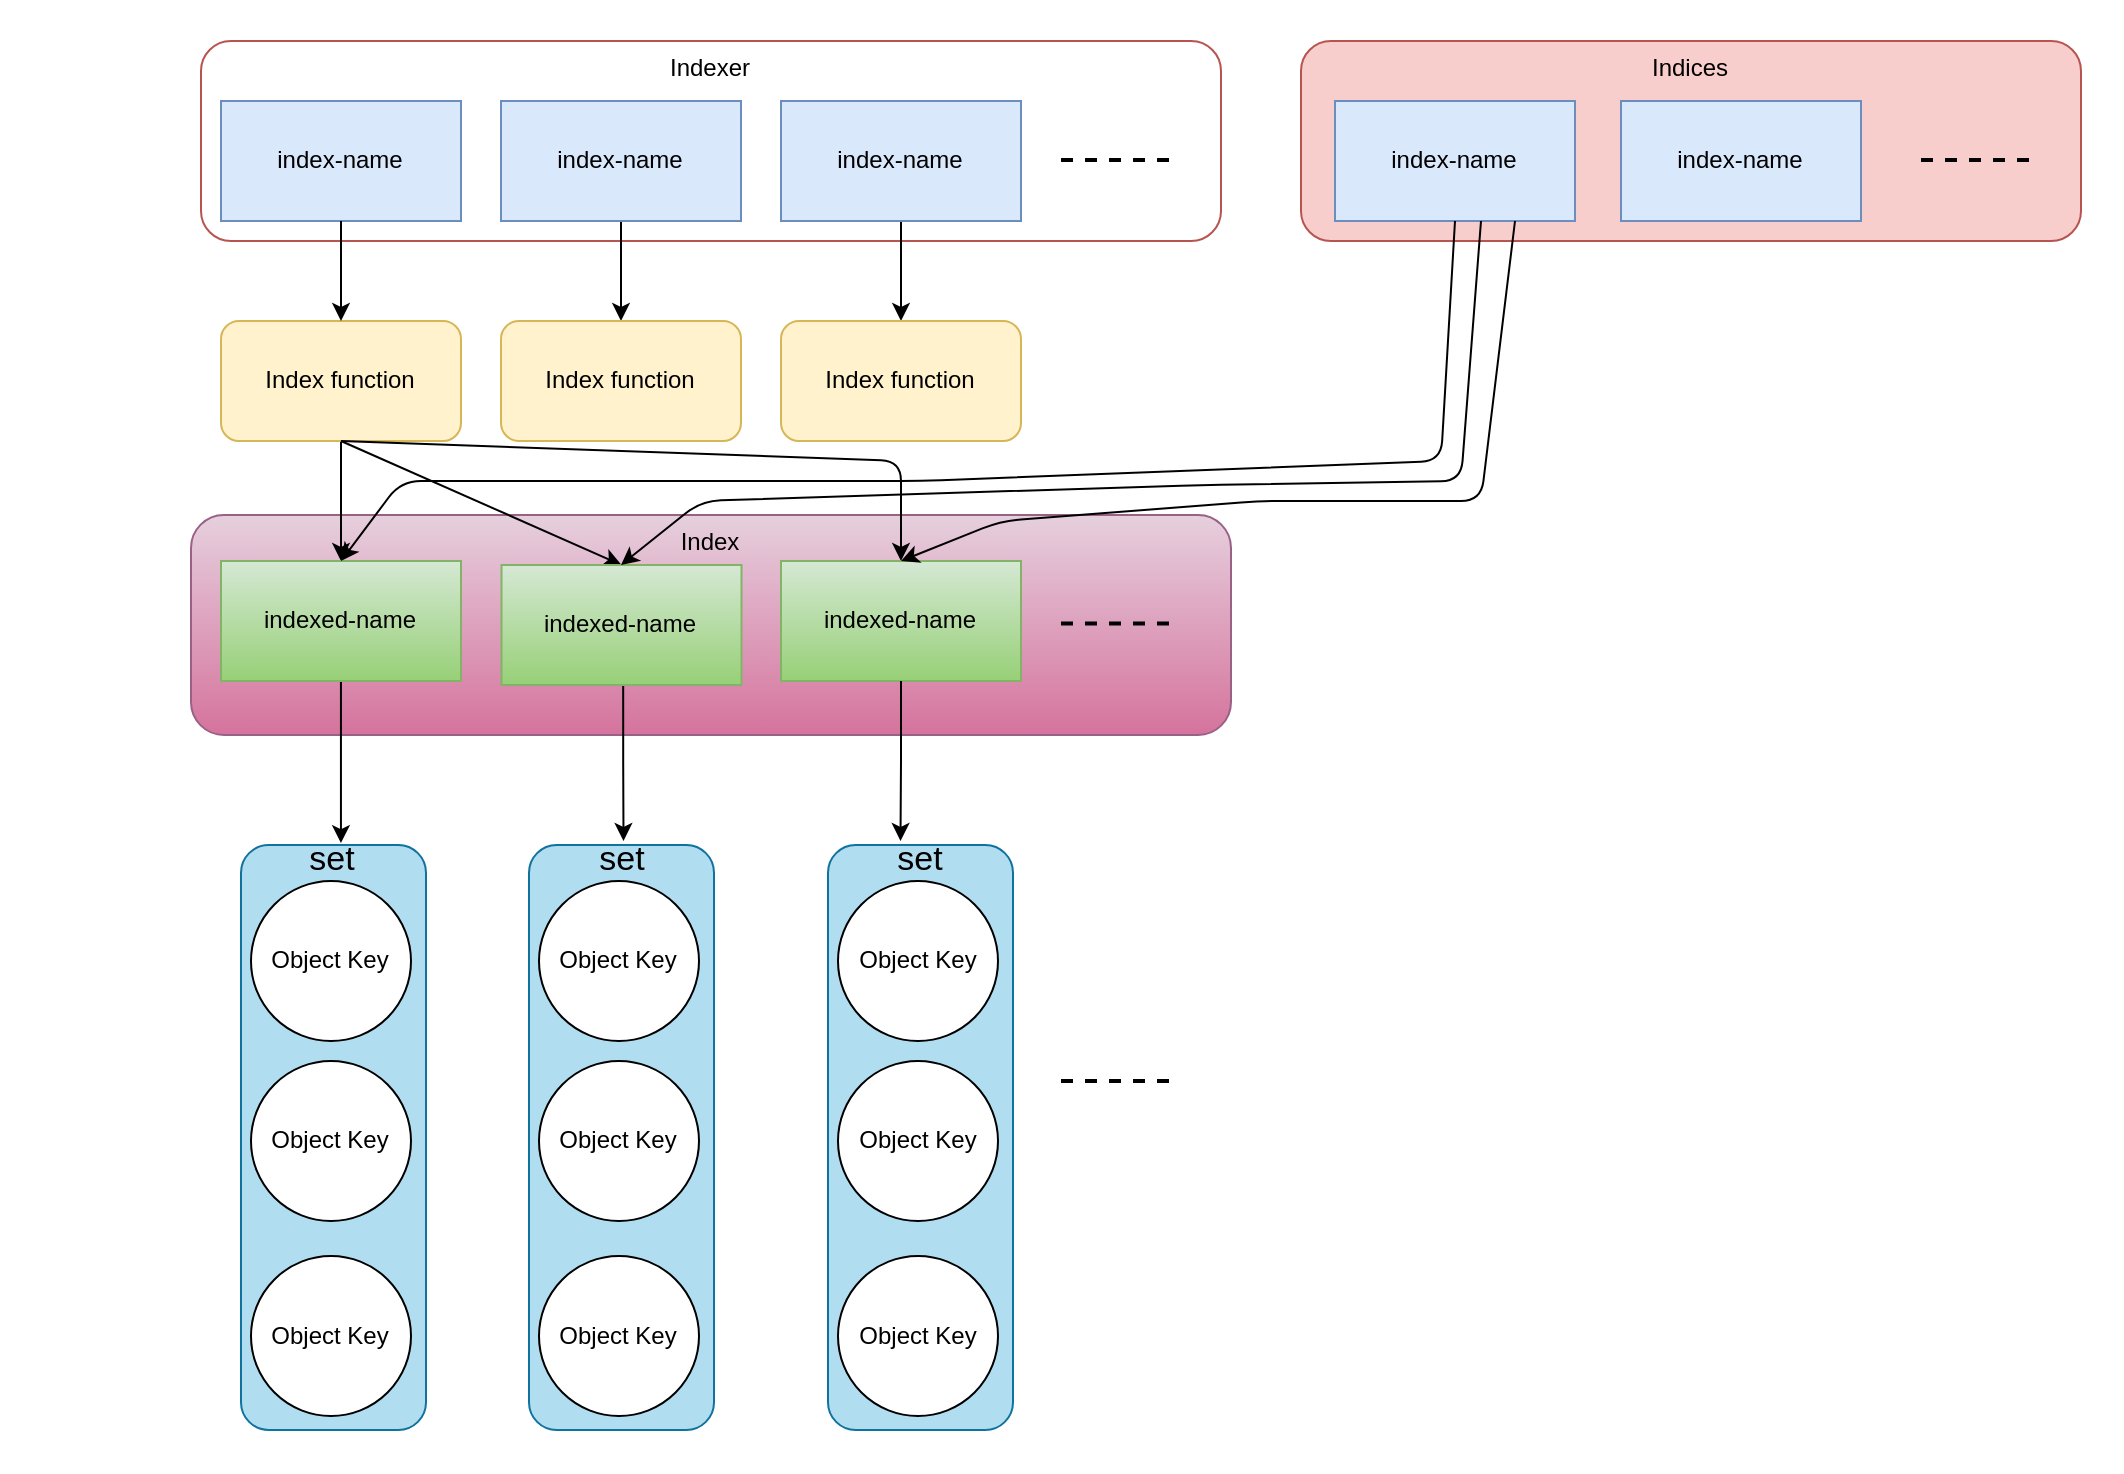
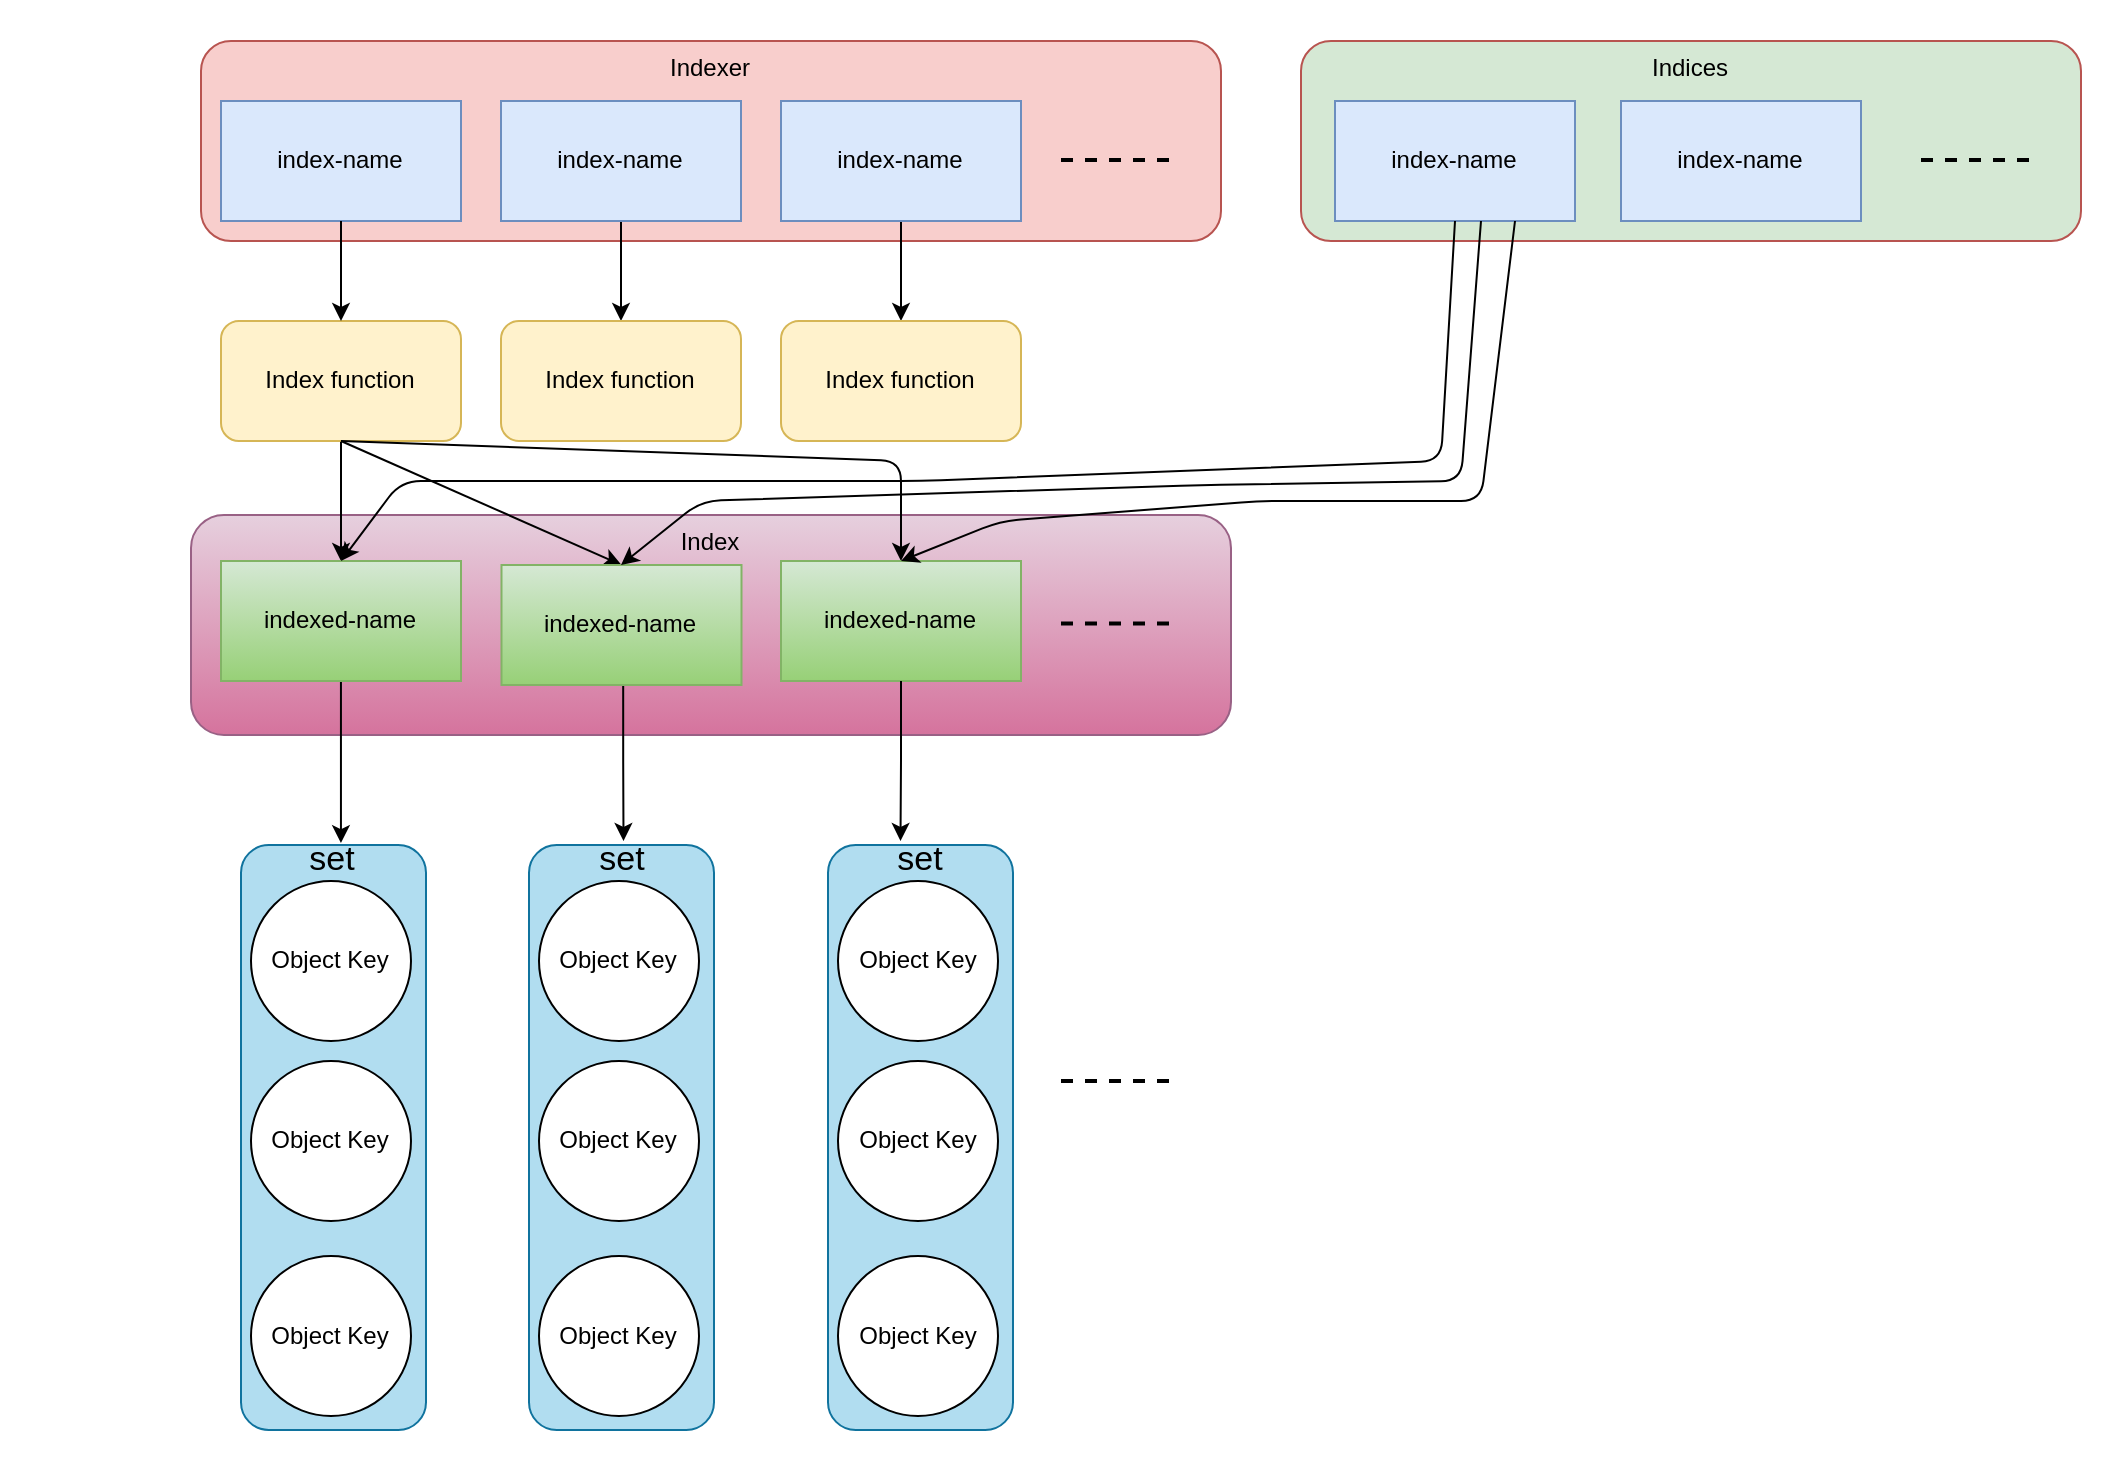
(711, 69) -> (711, 69)
(1691, 69) -> (1691, 69)
